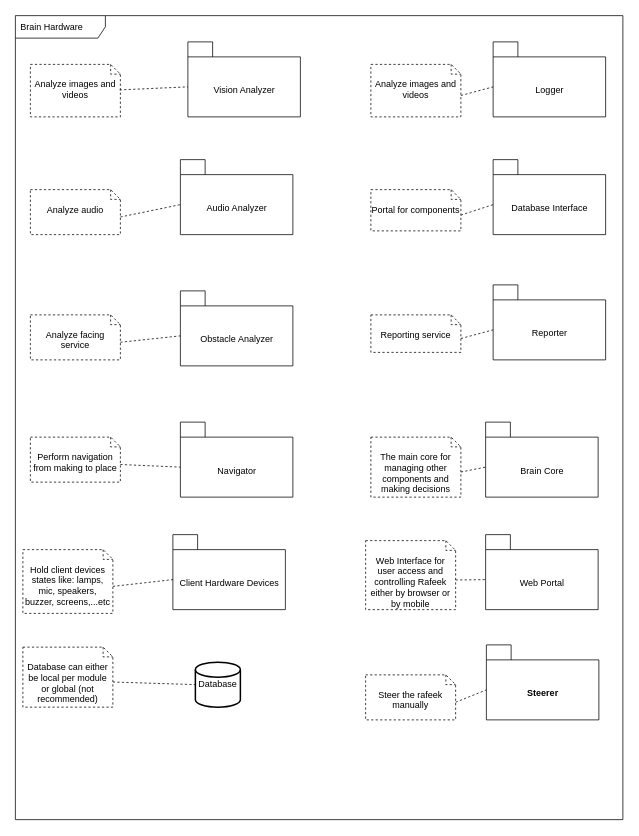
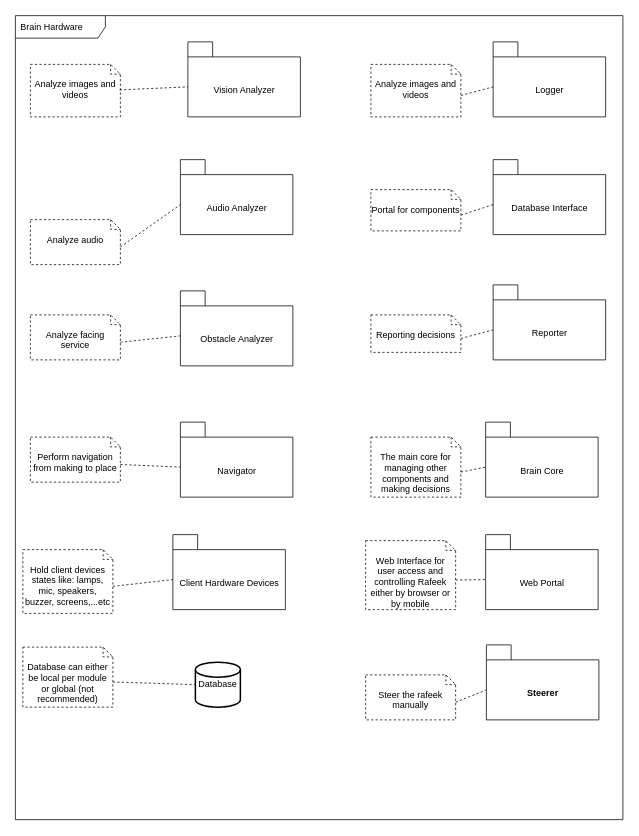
(75, 212) -> (75, 242)
(416, 335) -> (416, 335)
